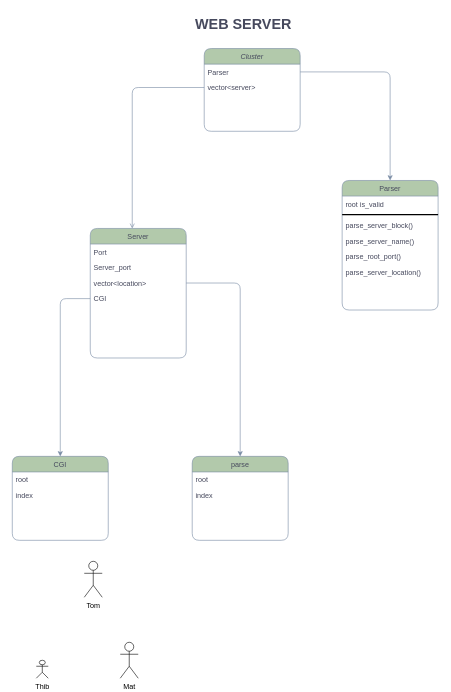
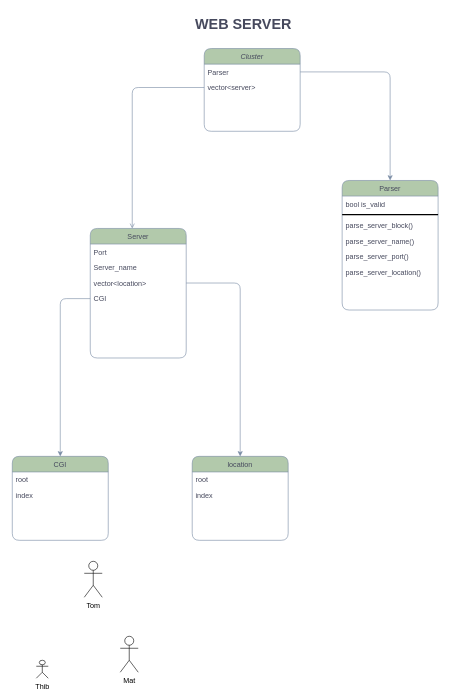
(368, 204) -> (367, 204)
(380, 257) -> (384, 257)
(116, 268) -> (116, 268)
(240, 464) -> (240, 464)
(129, 660) -> (129, 654)
